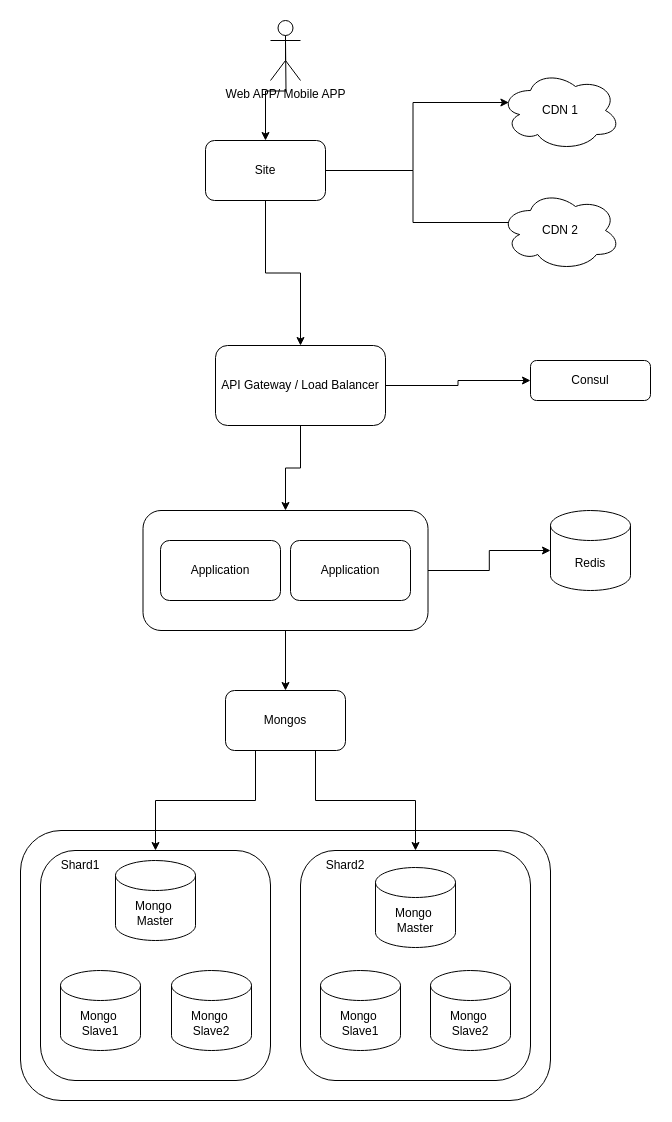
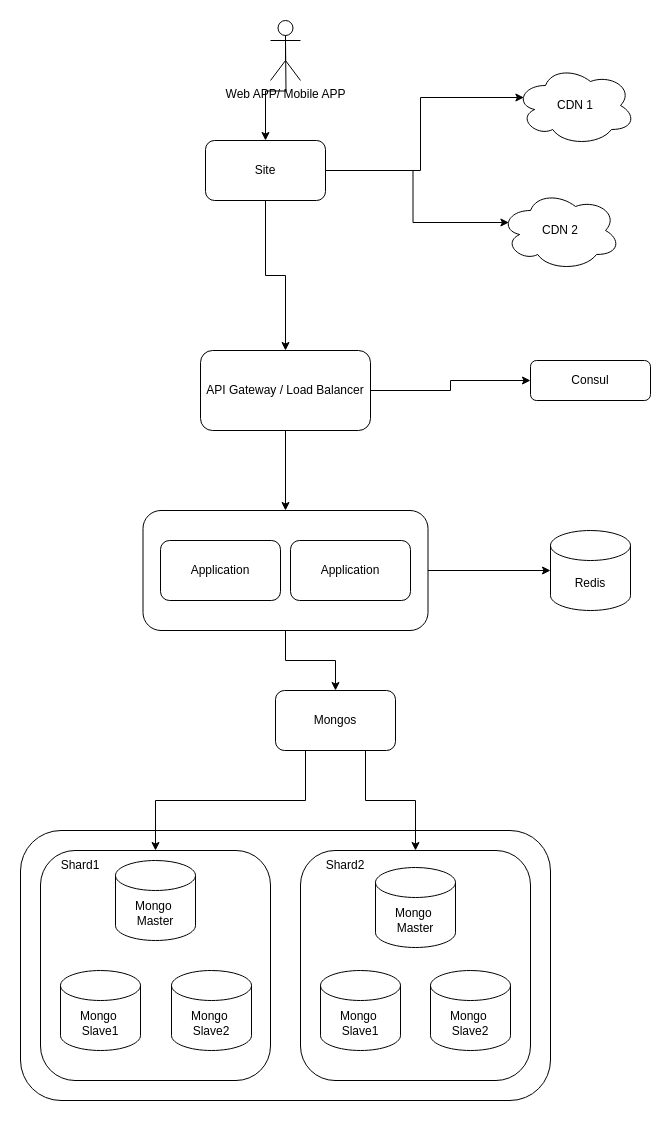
(561, 111) -> (576, 106)
(503, 223) -> (501, 223)
(301, 386) -> (286, 391)
(591, 551) -> (591, 571)
(286, 721) -> (336, 721)
